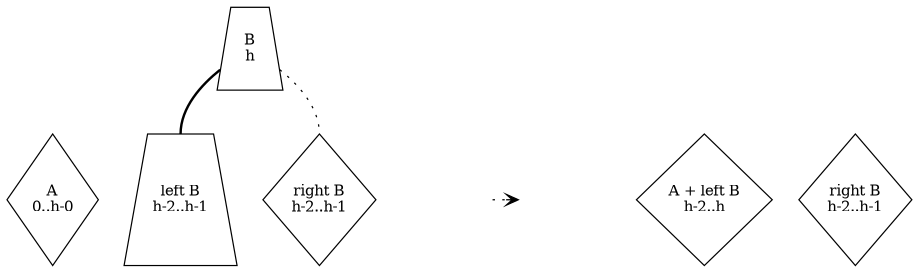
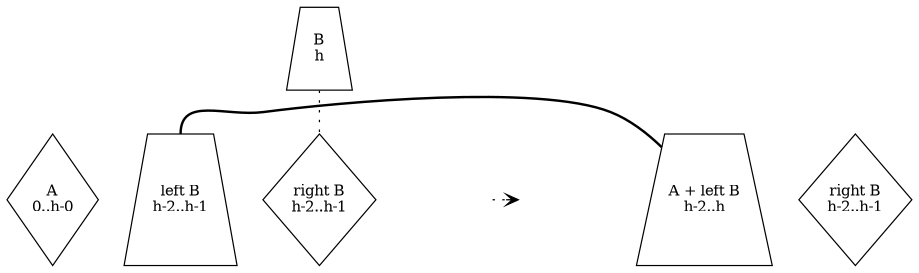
(193, 98) -> (420, 99)
(704, 200) -> (704, 200)
